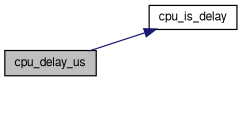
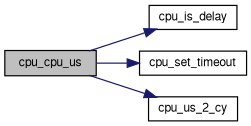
(51, 63) -> (51, 63)
none -> (193, 63)
none -> (193, 109)
